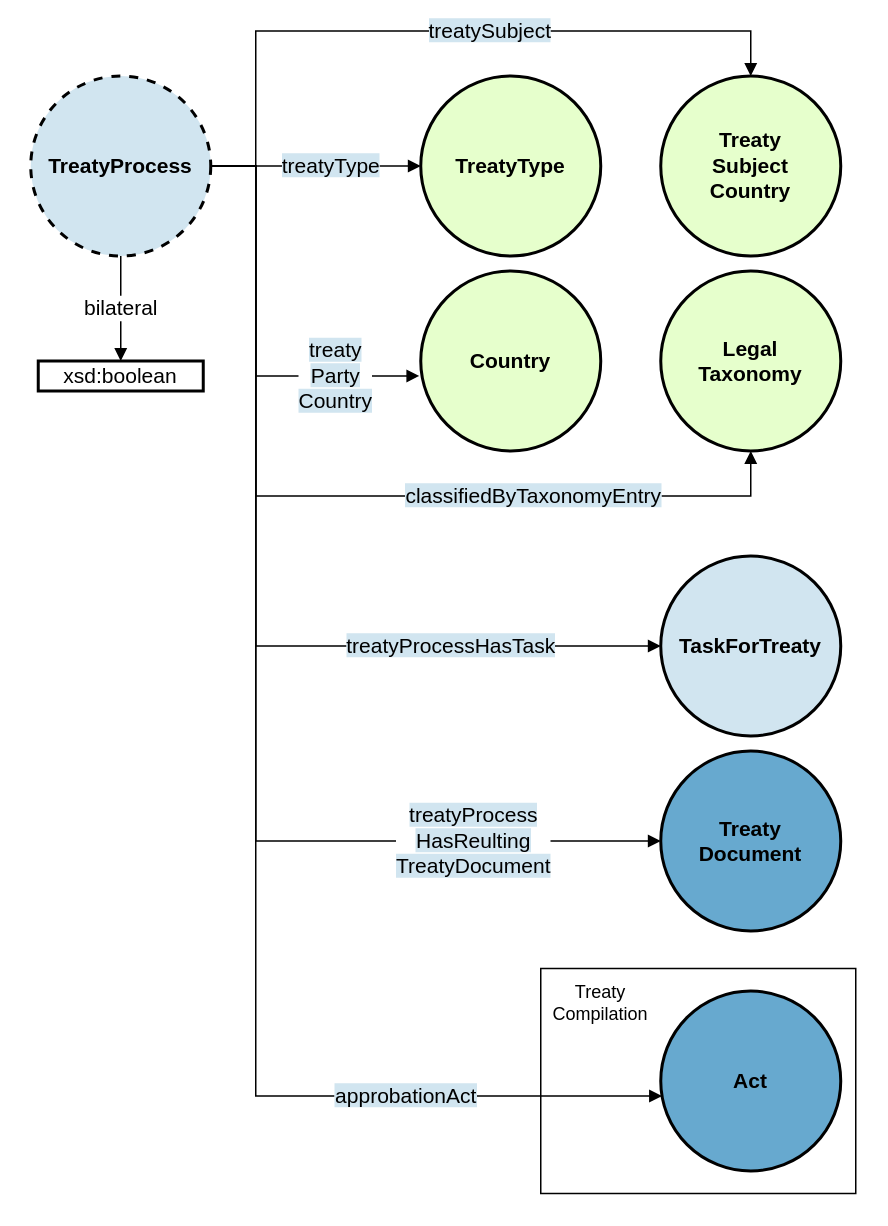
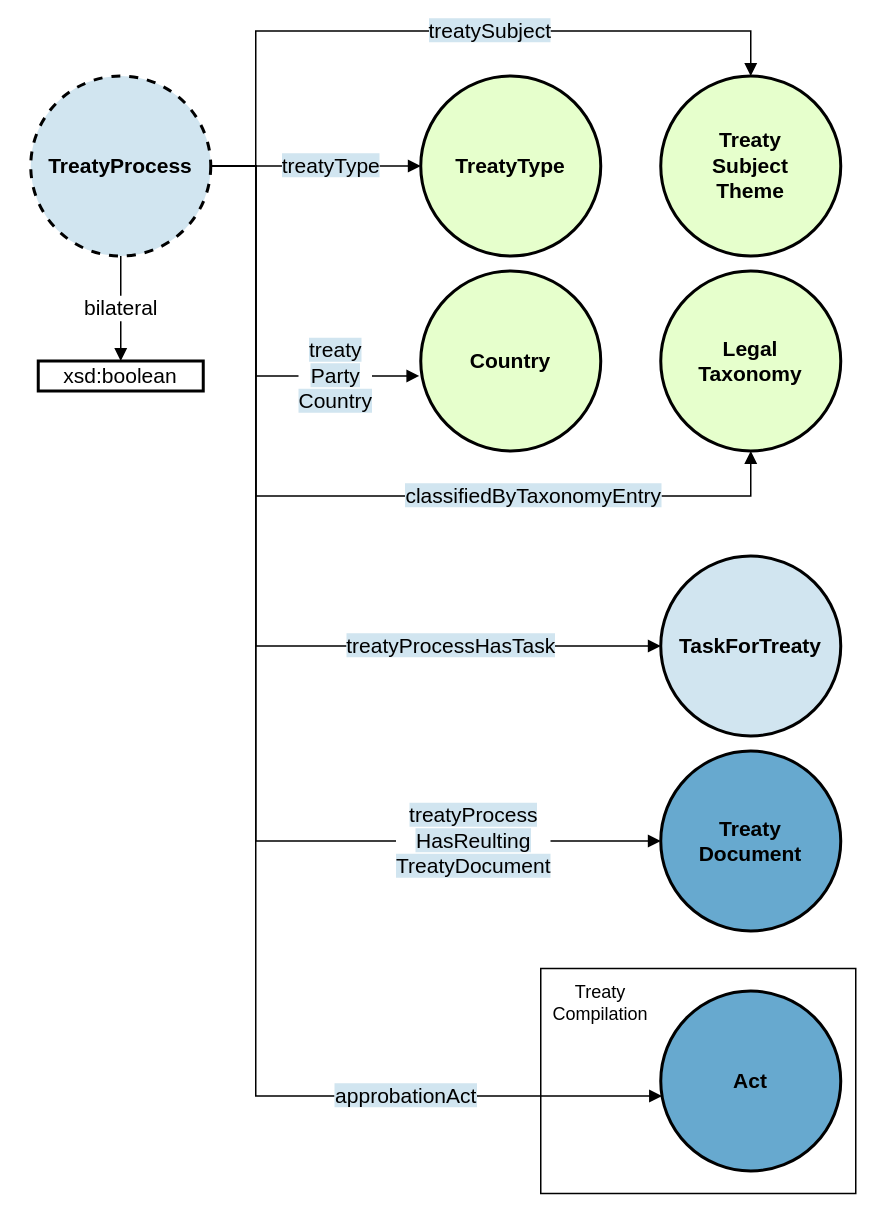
(751, 166) -> (751, 166)
